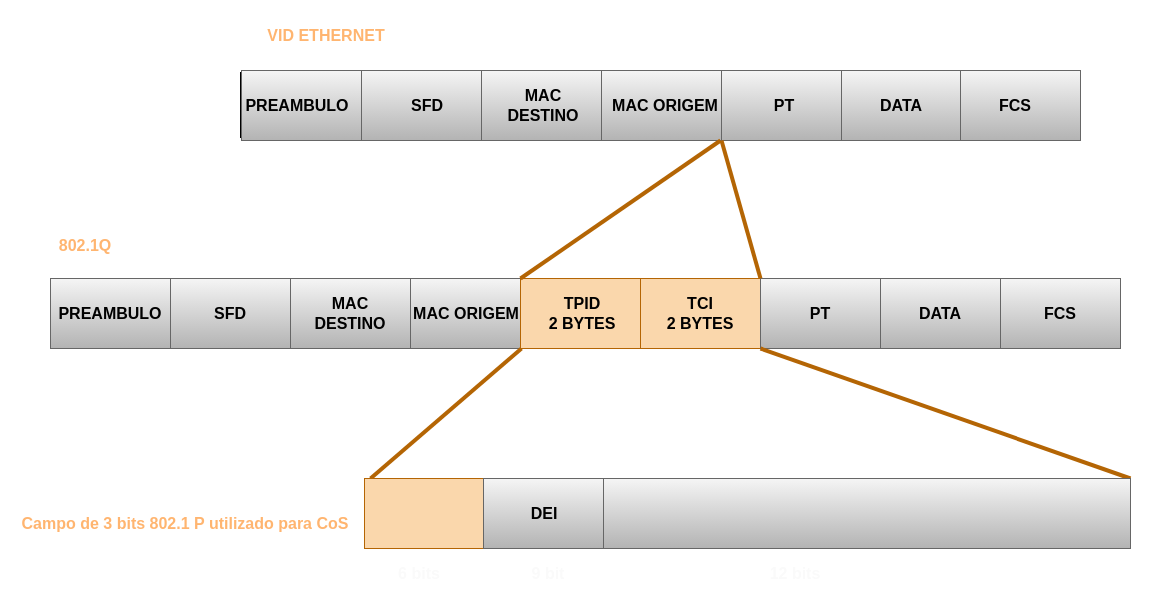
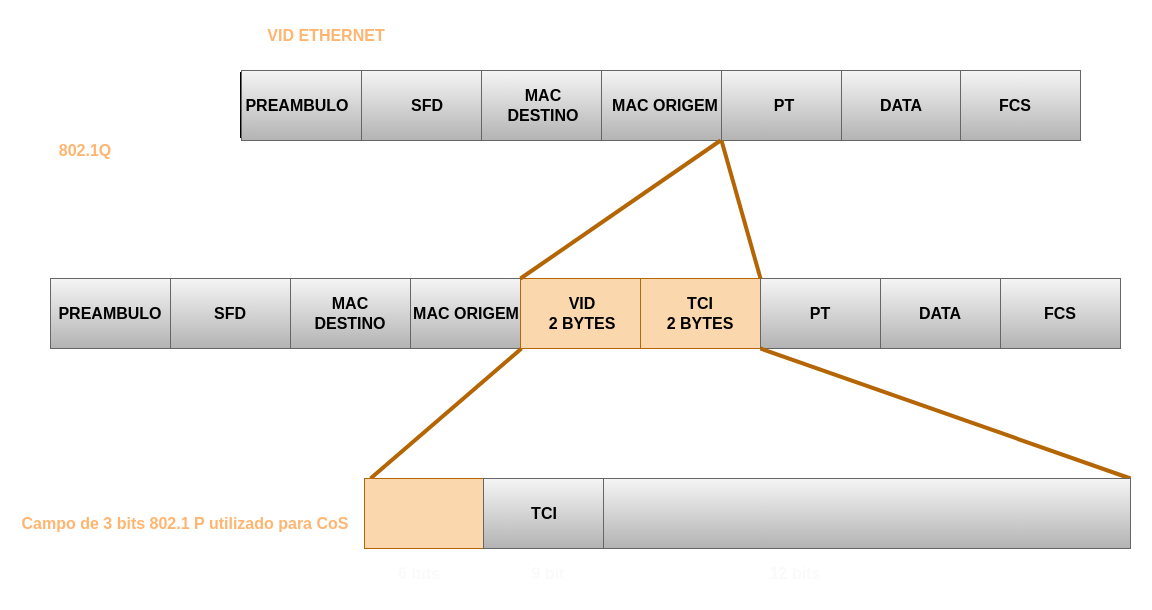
(86, 246) -> (86, 151)
(583, 314) -> (583, 314)
(545, 514) -> (545, 514)
